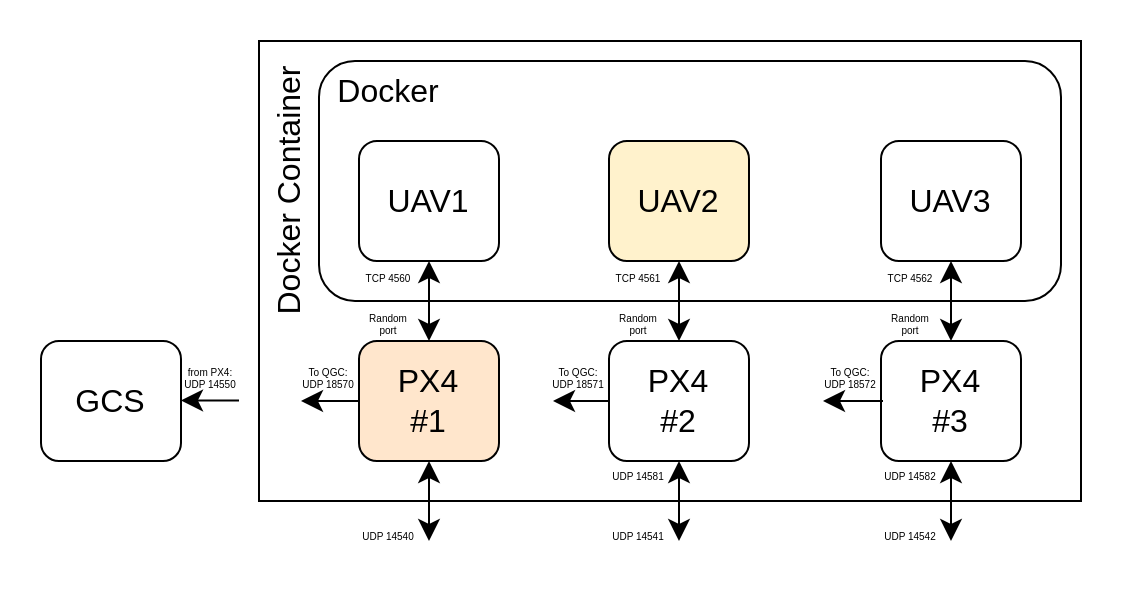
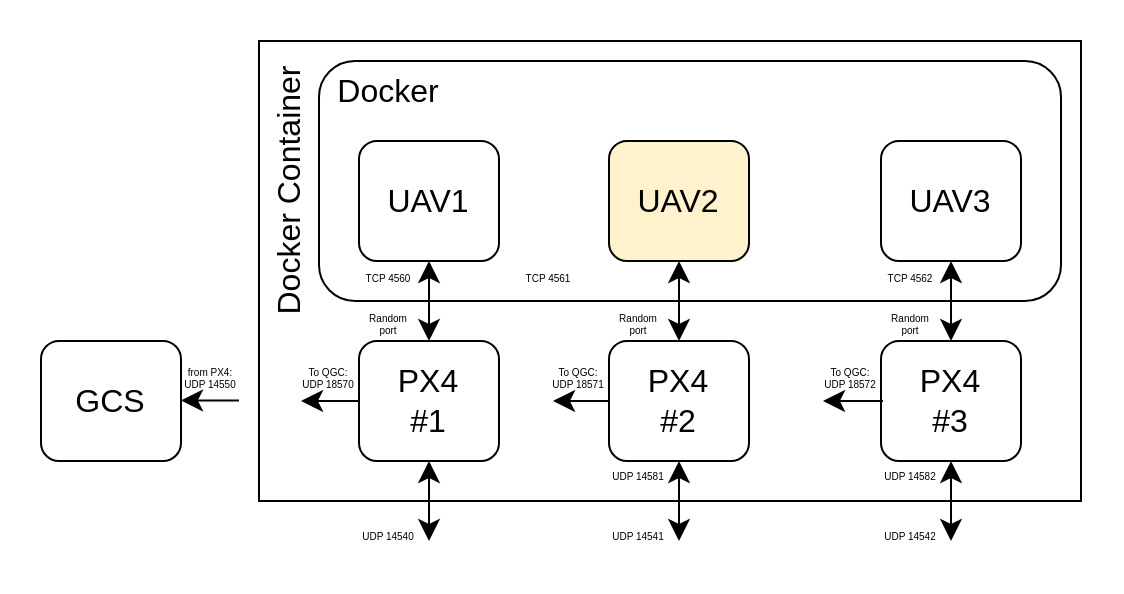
(639, 276) -> (549, 276)
(429, 401) -> (429, 401)
